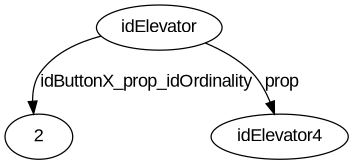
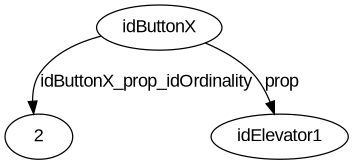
(159, 28) -> (159, 28)
(280, 137) -> (280, 137)
